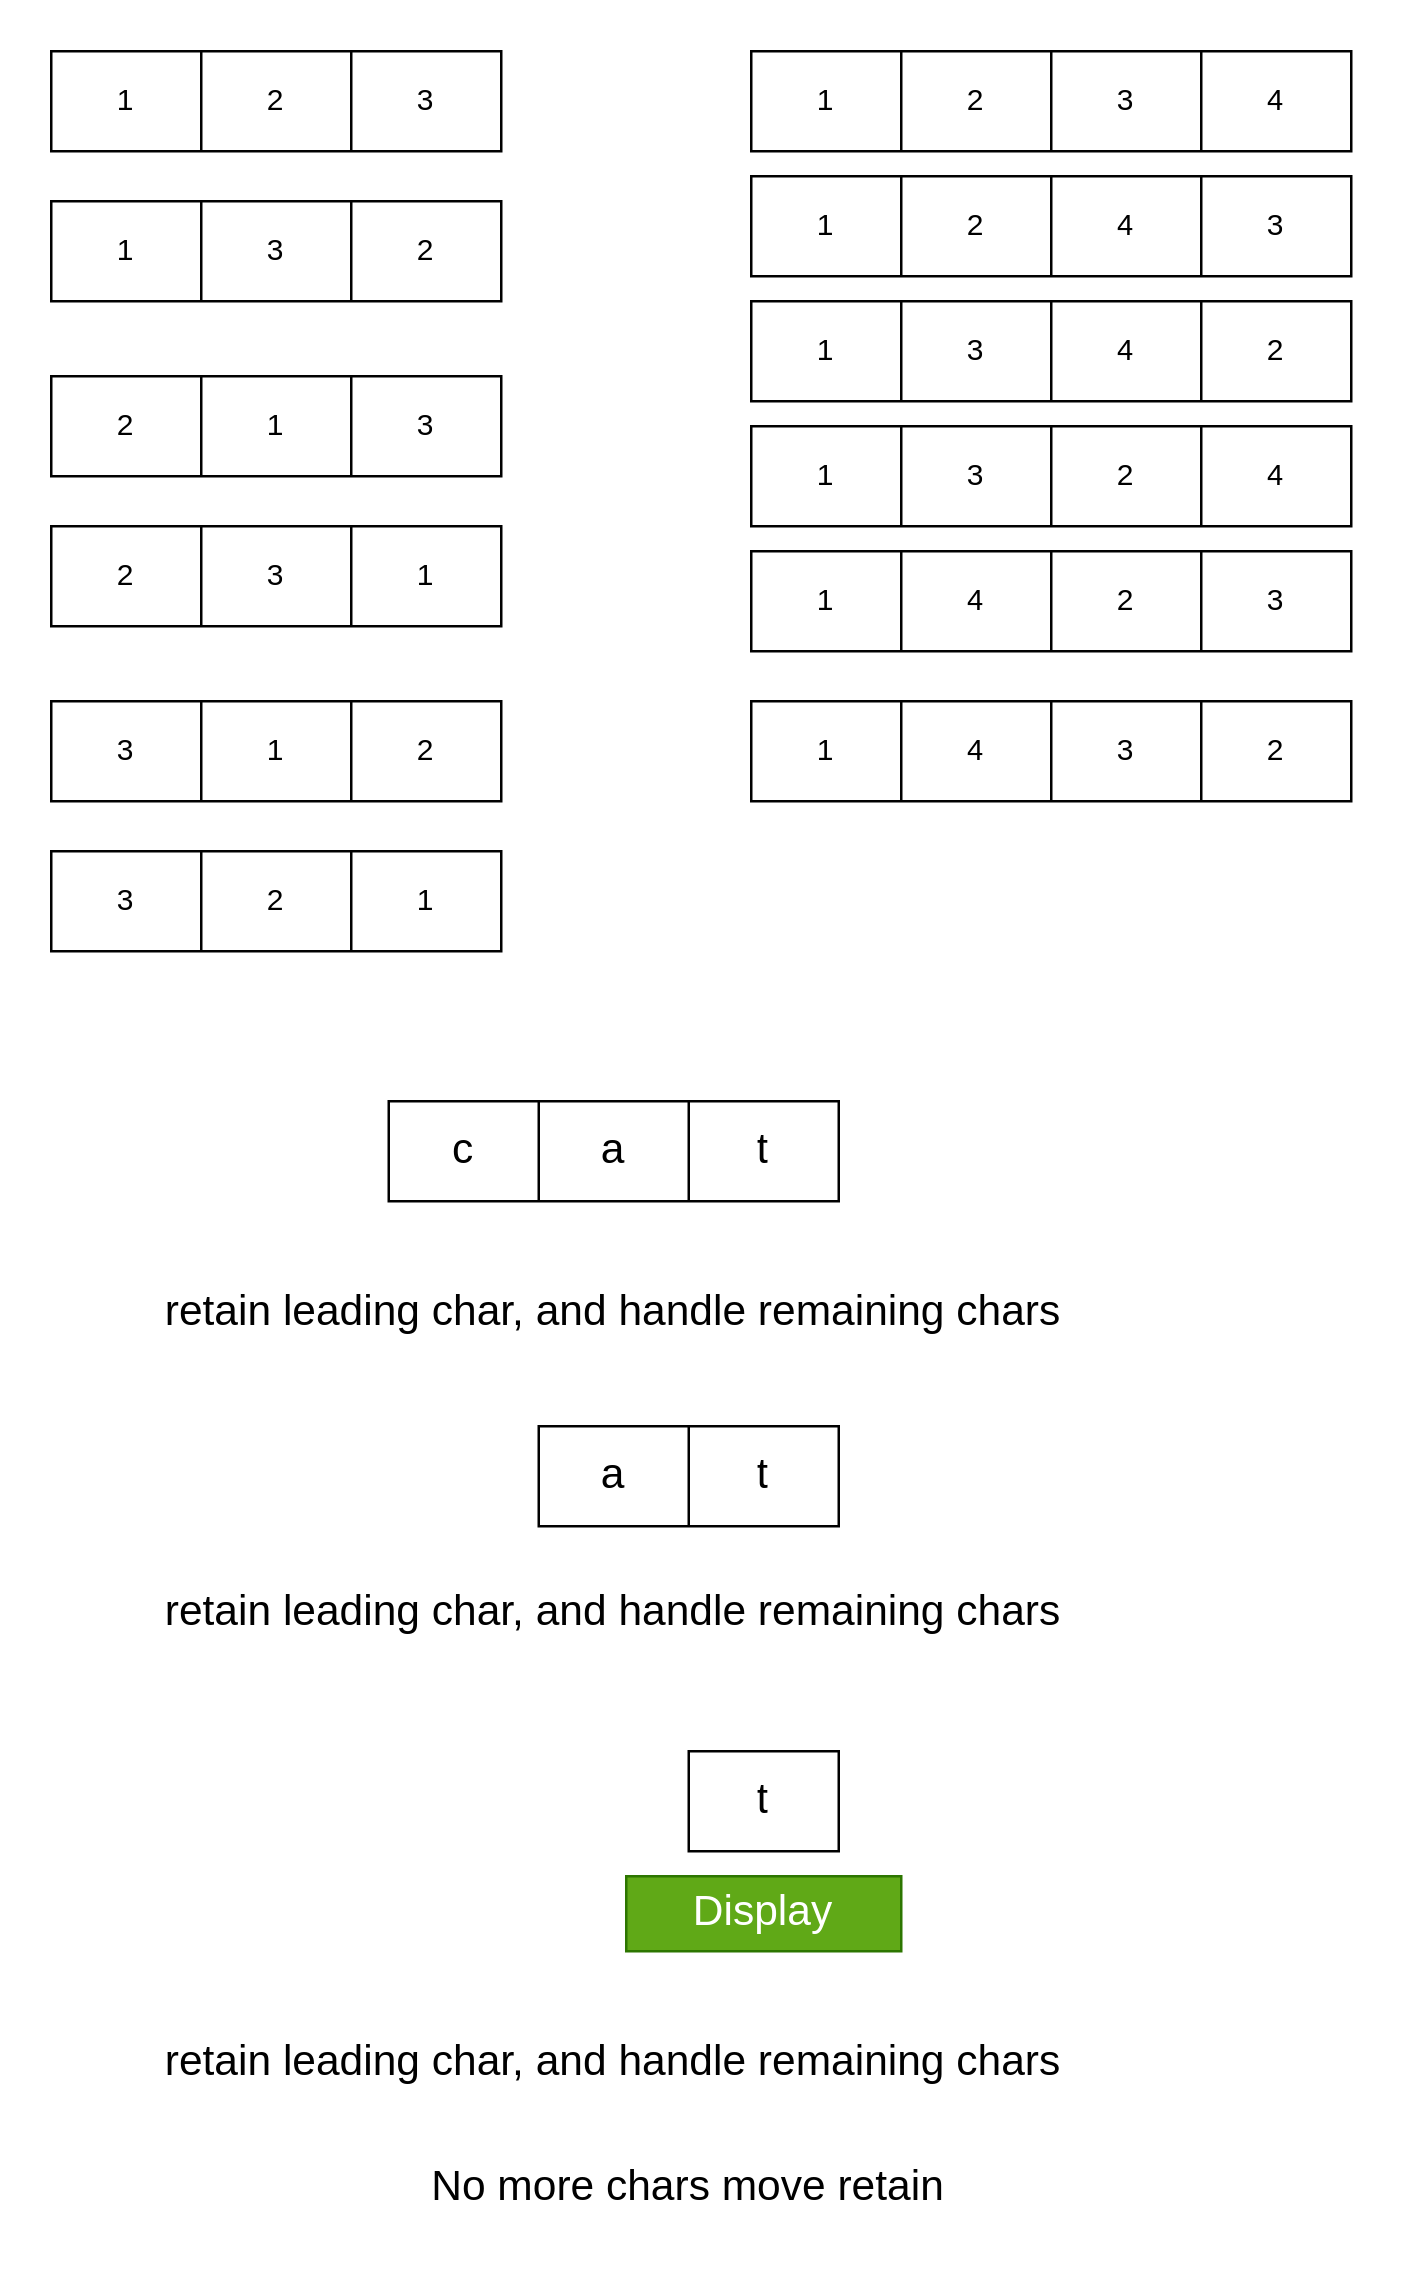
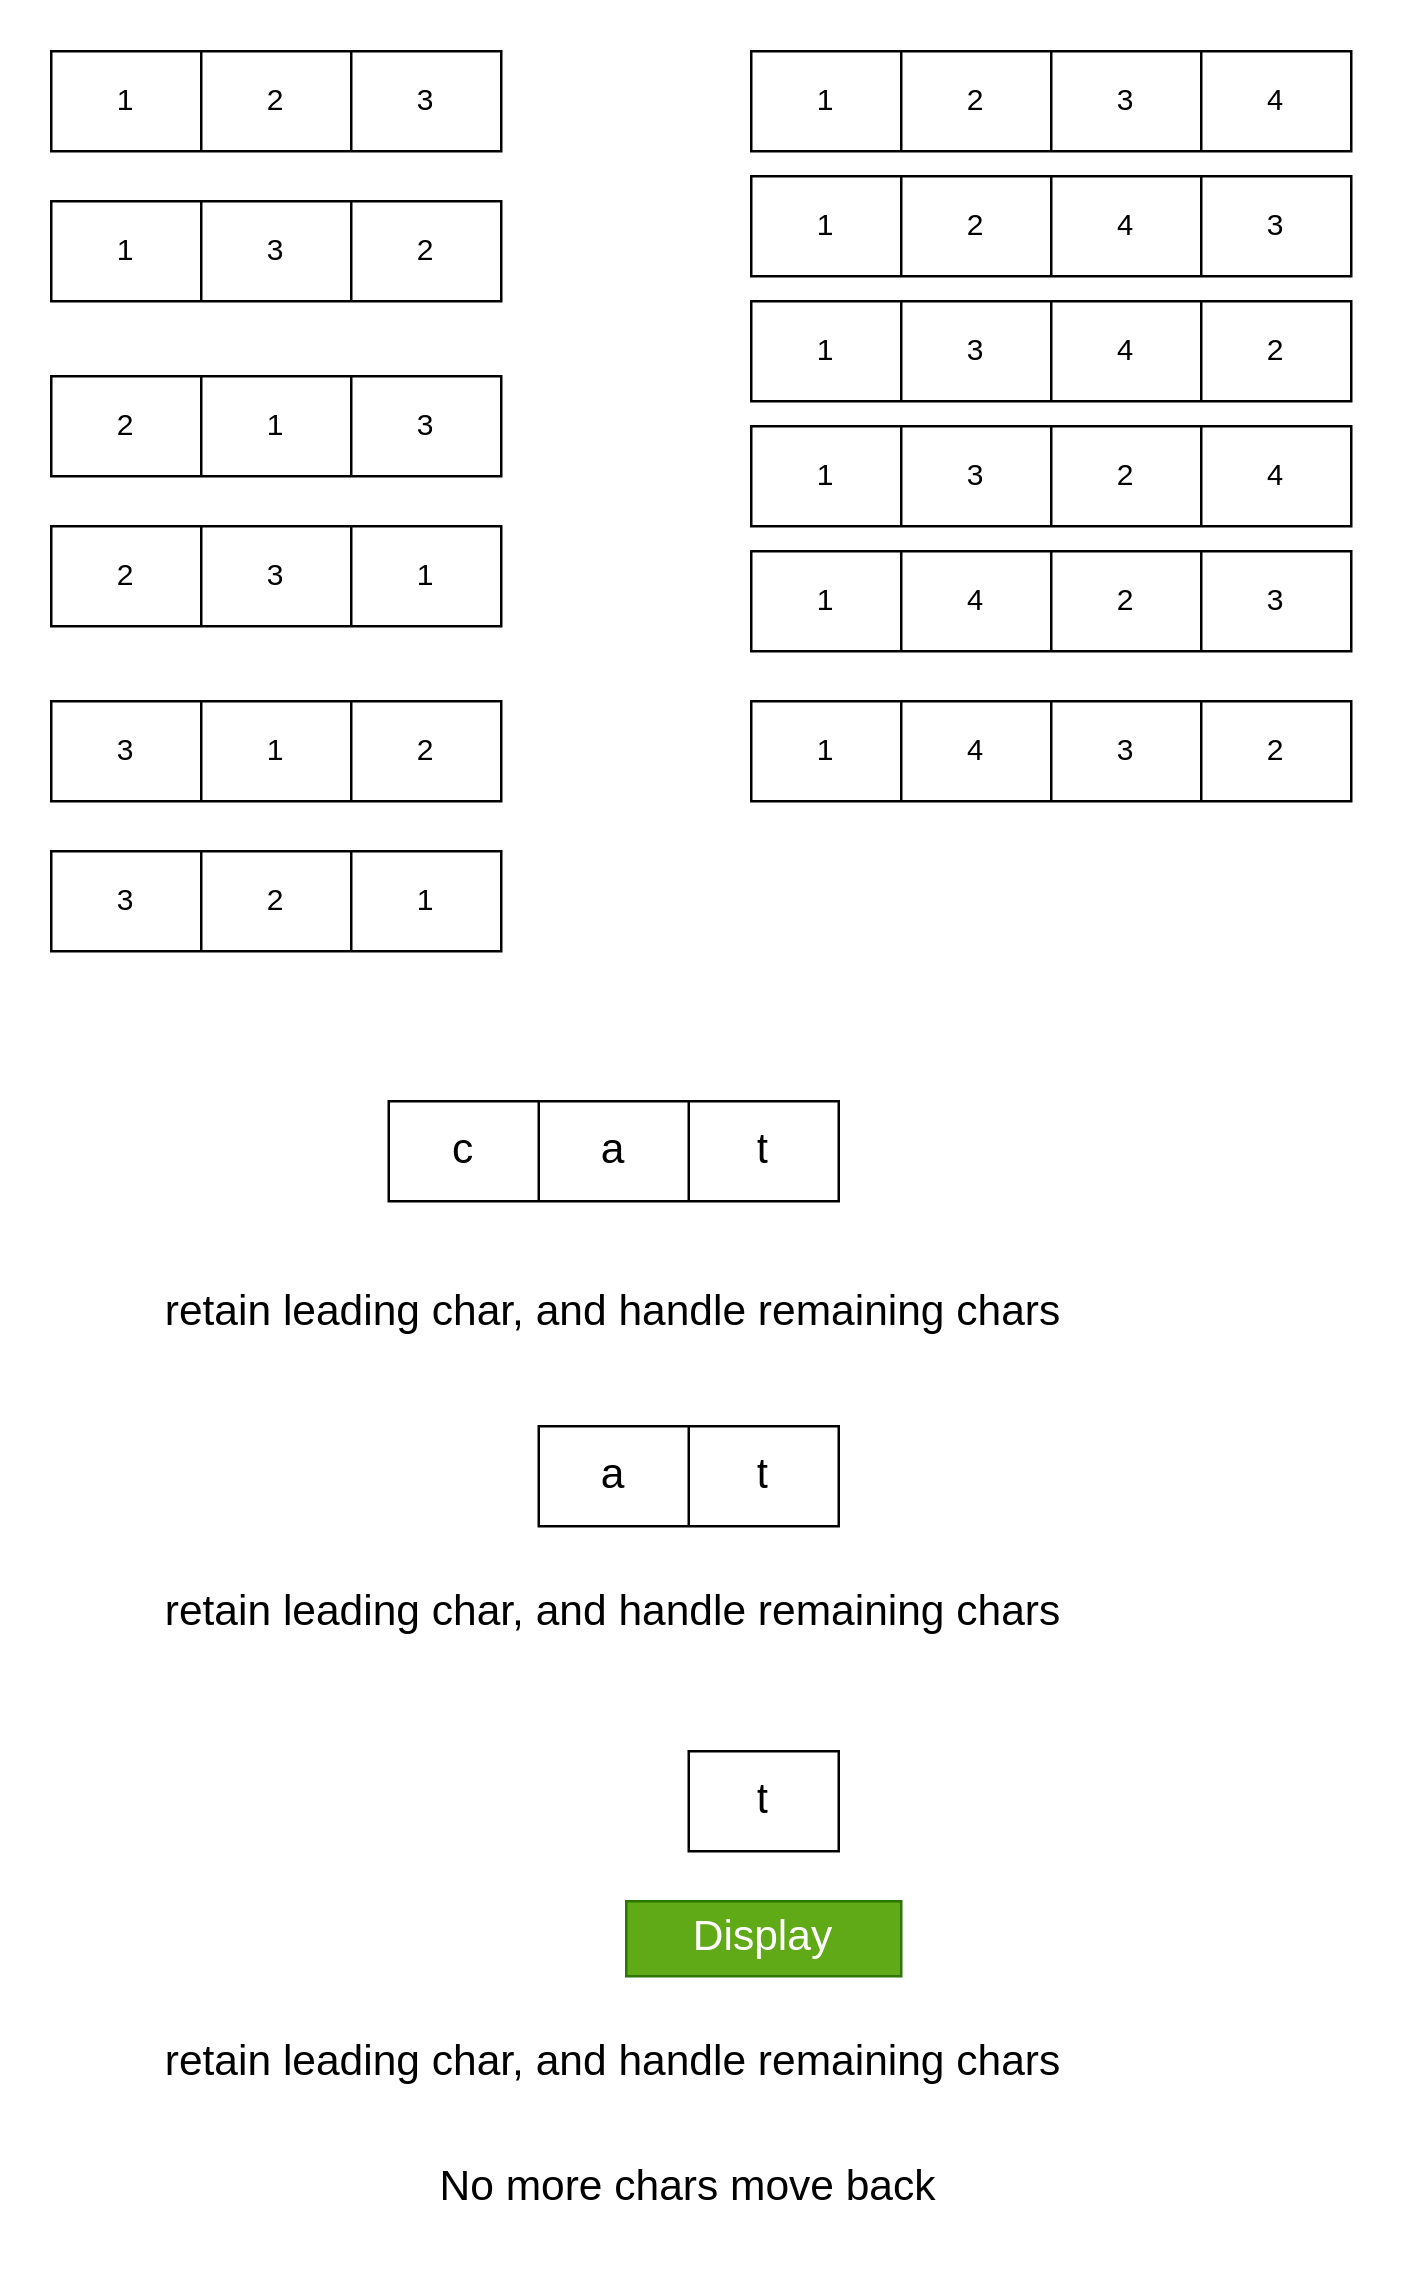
(764, 1914) -> (764, 1939)
(689, 2189) -> (689, 2189)
